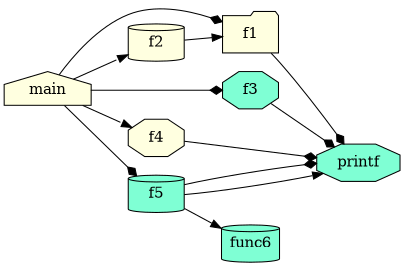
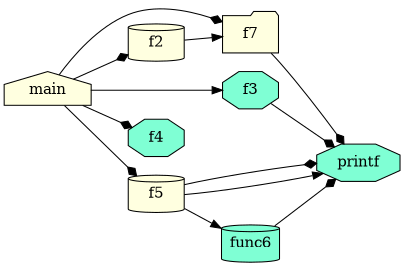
(251, 34) -> (251, 34)
(95, 70) -> (95, 70)
(151, 90) -> (151, 90)
(102, 114) -> (102, 114)
(156, 138) -> (156, 138)
(244, 149) -> (300, 206)
(156, 194) -> (156, 194)
